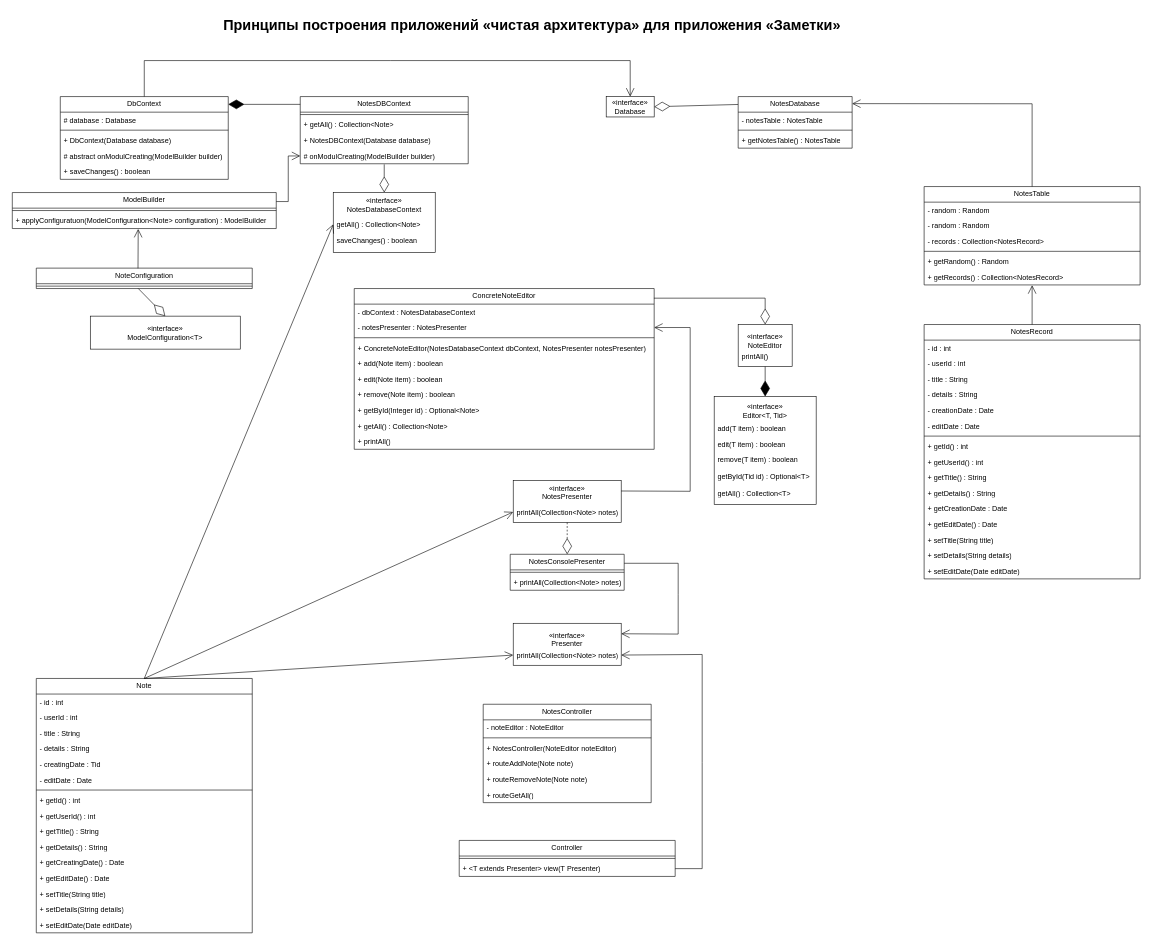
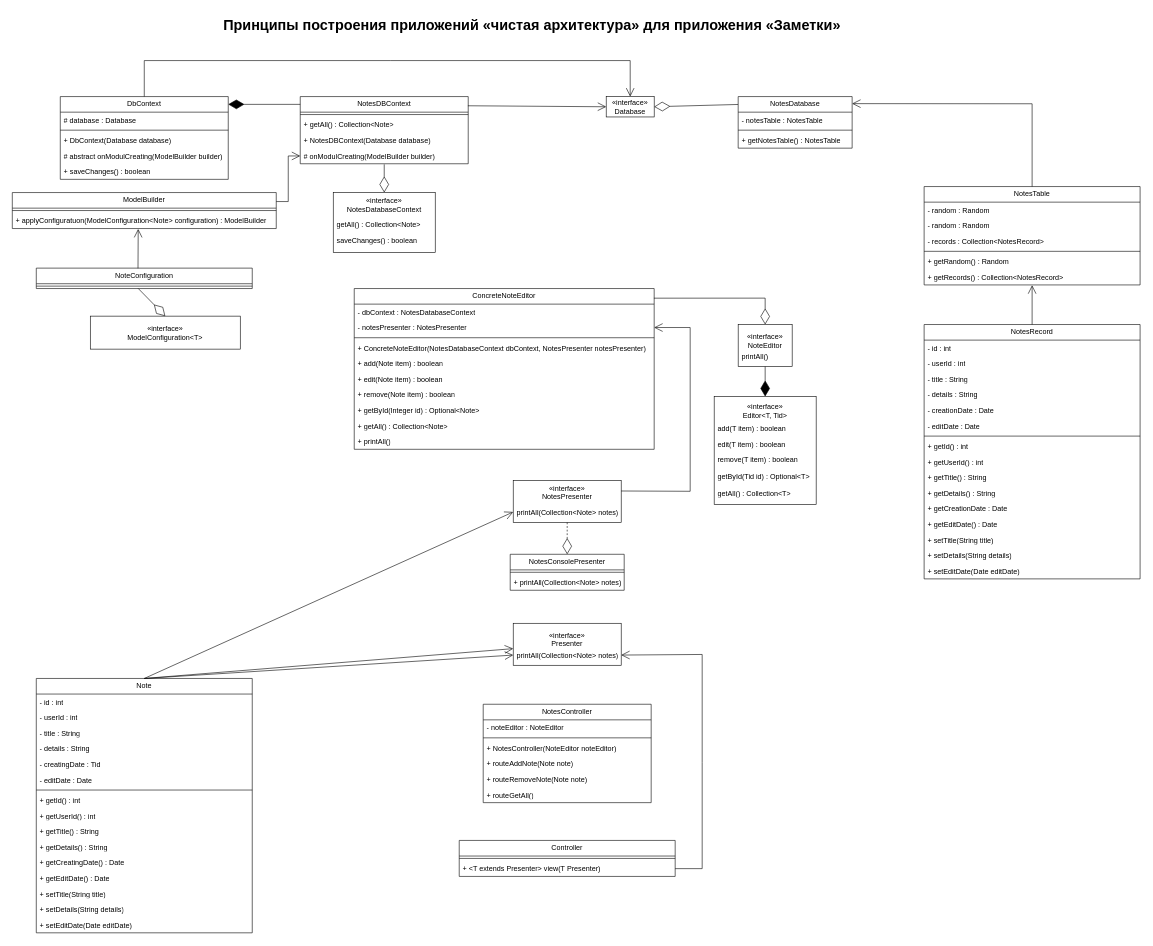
none -> (559, 106)
(239, 451) -> (370, 660)
(678, 573) -> none
